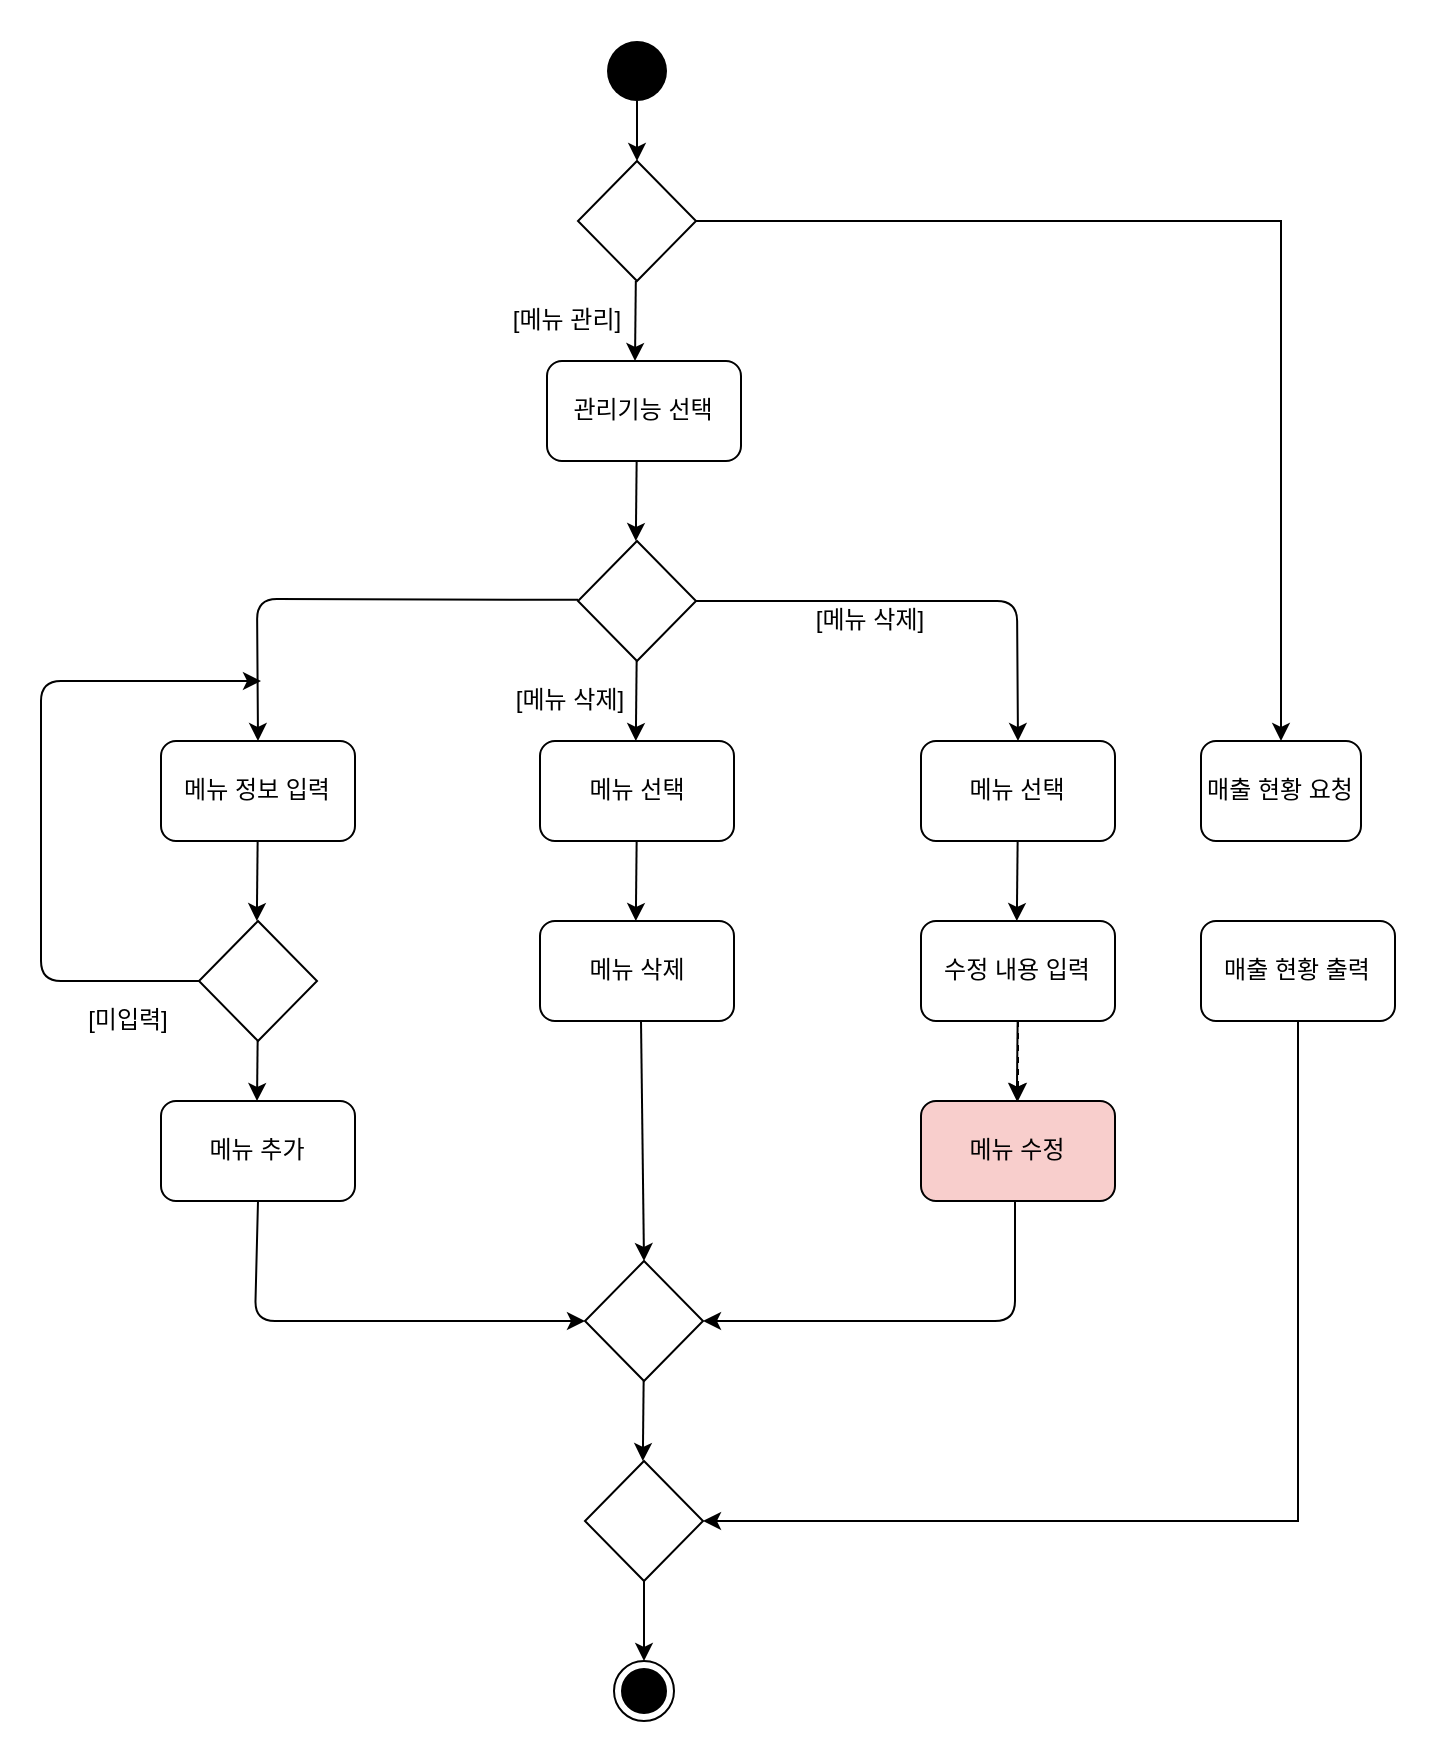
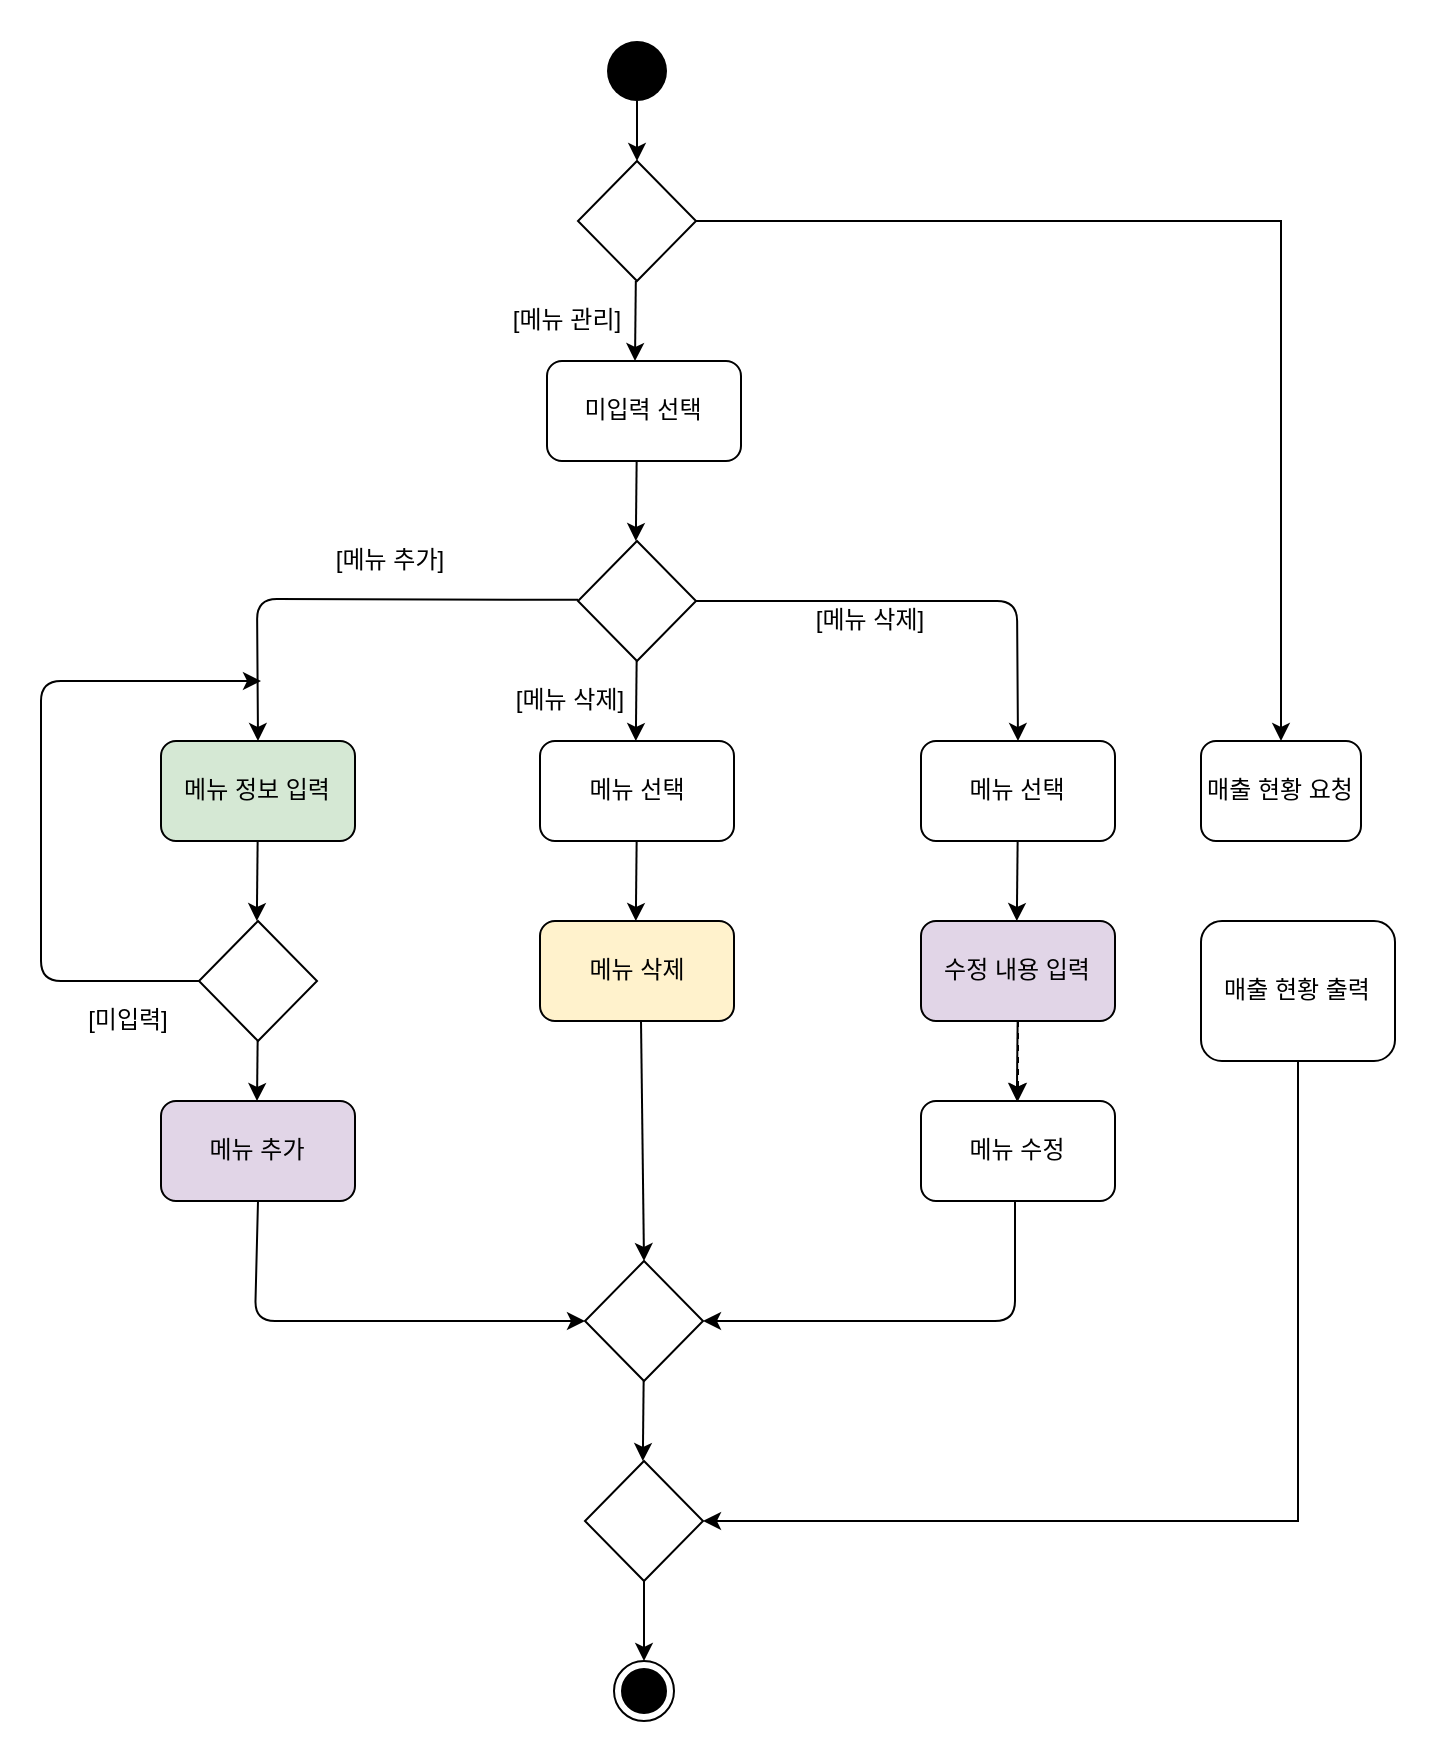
(644, 411) -> (644, 411)
none -> (391, 561)
(258, 791) -> (258, 791)
(637, 971) -> (637, 971)
(1018, 971) -> (1018, 971)
(1298, 971) -> (1298, 991)
(258, 1151) -> (258, 1151)
(1018, 1151) -> (1018, 1151)
